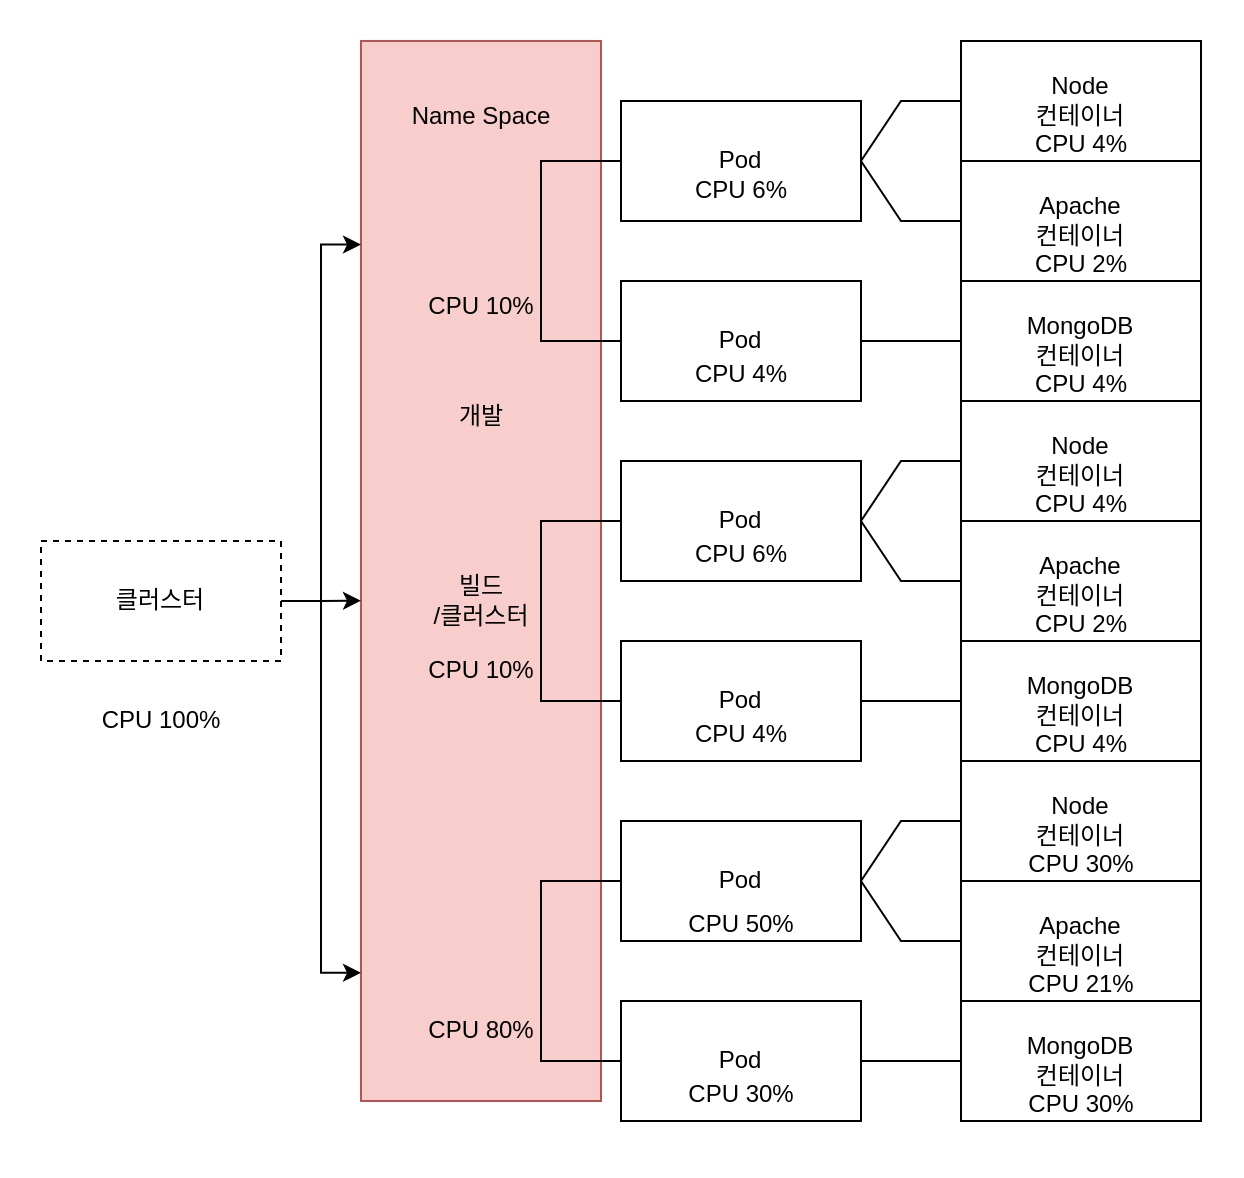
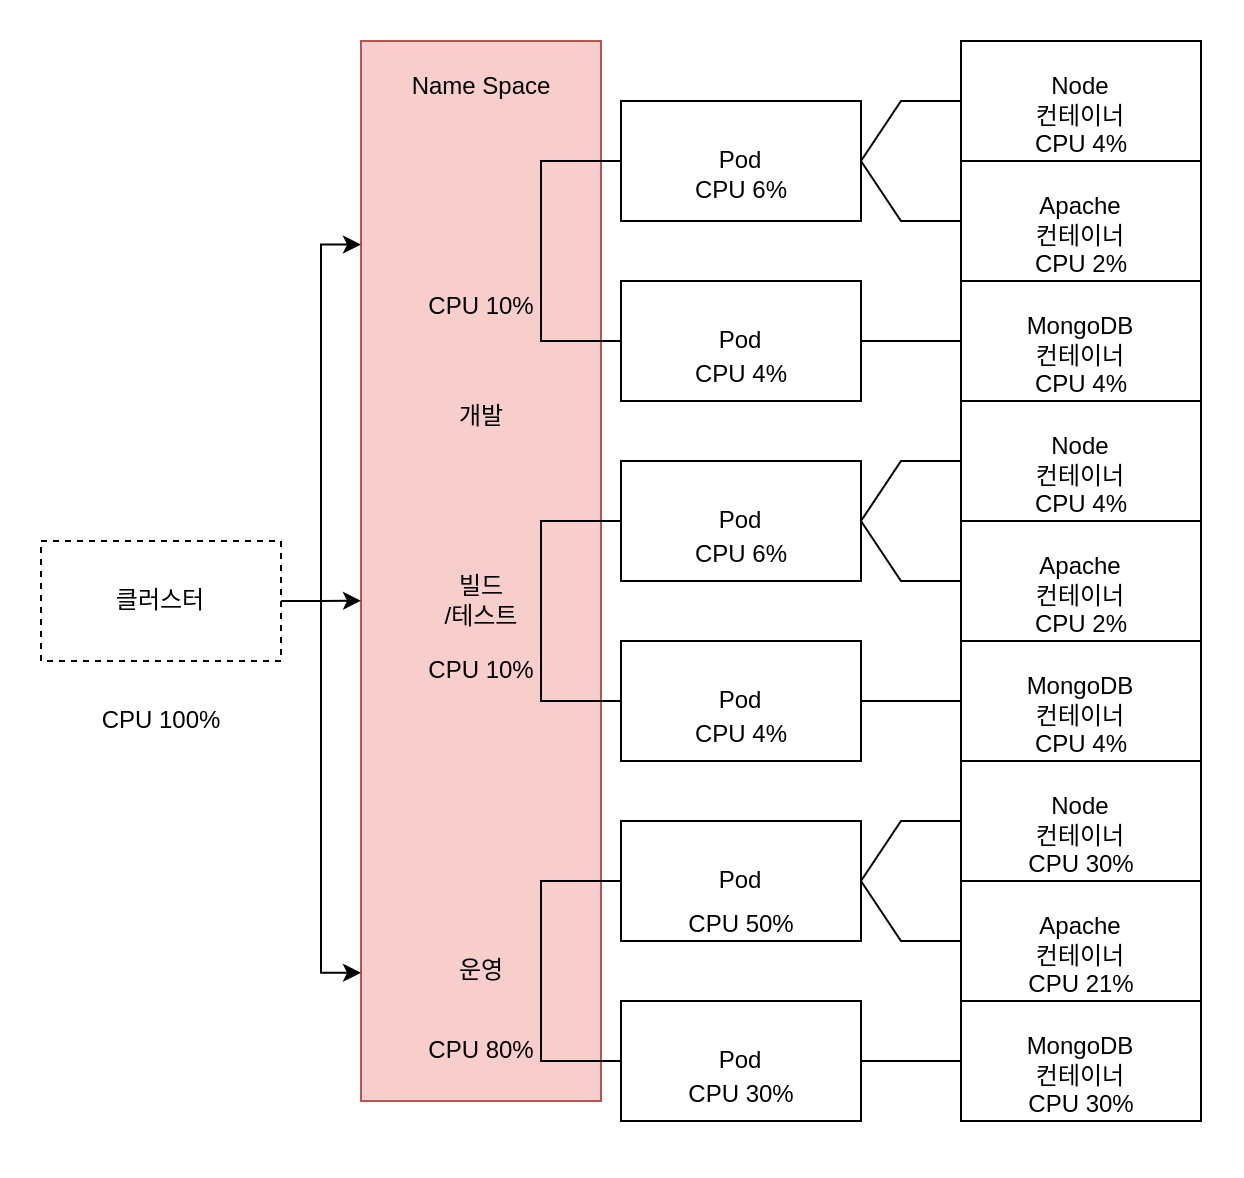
(481, 117) -> (481, 87)
(482, 601) -> (482, 601)
none -> (481, 971)
(481, 1031) -> (481, 1051)
